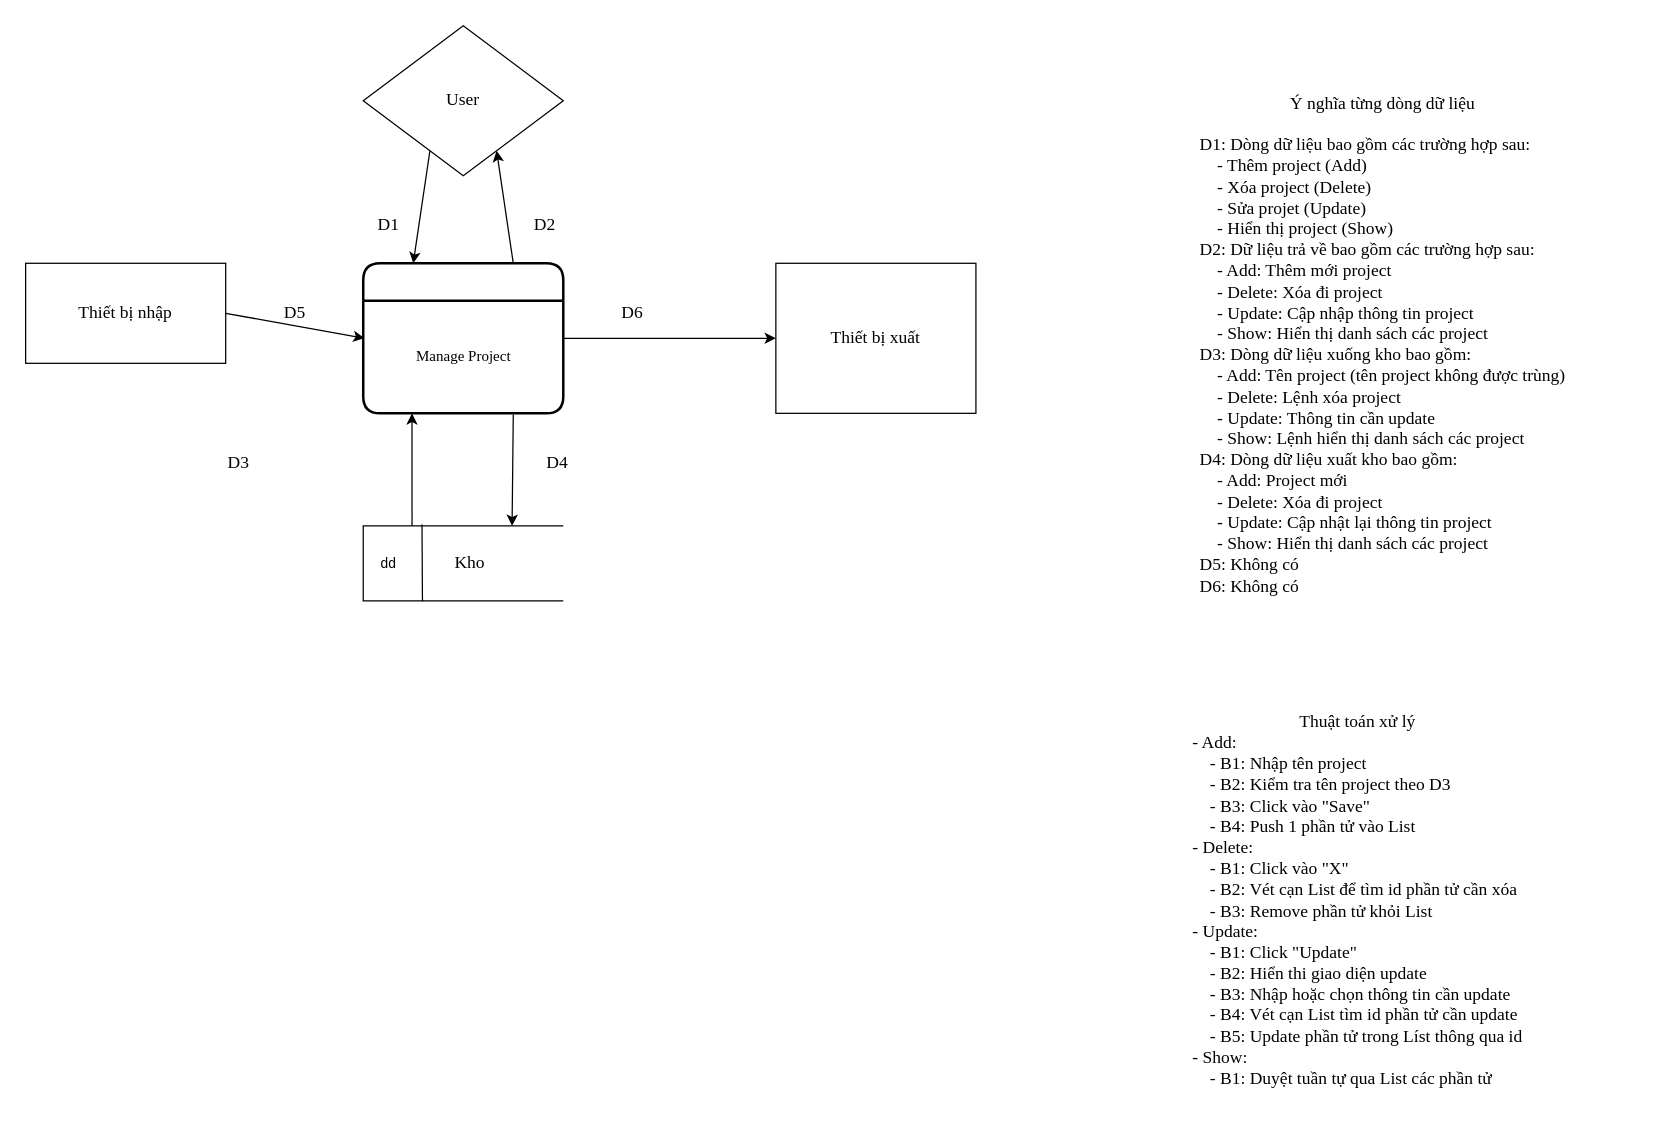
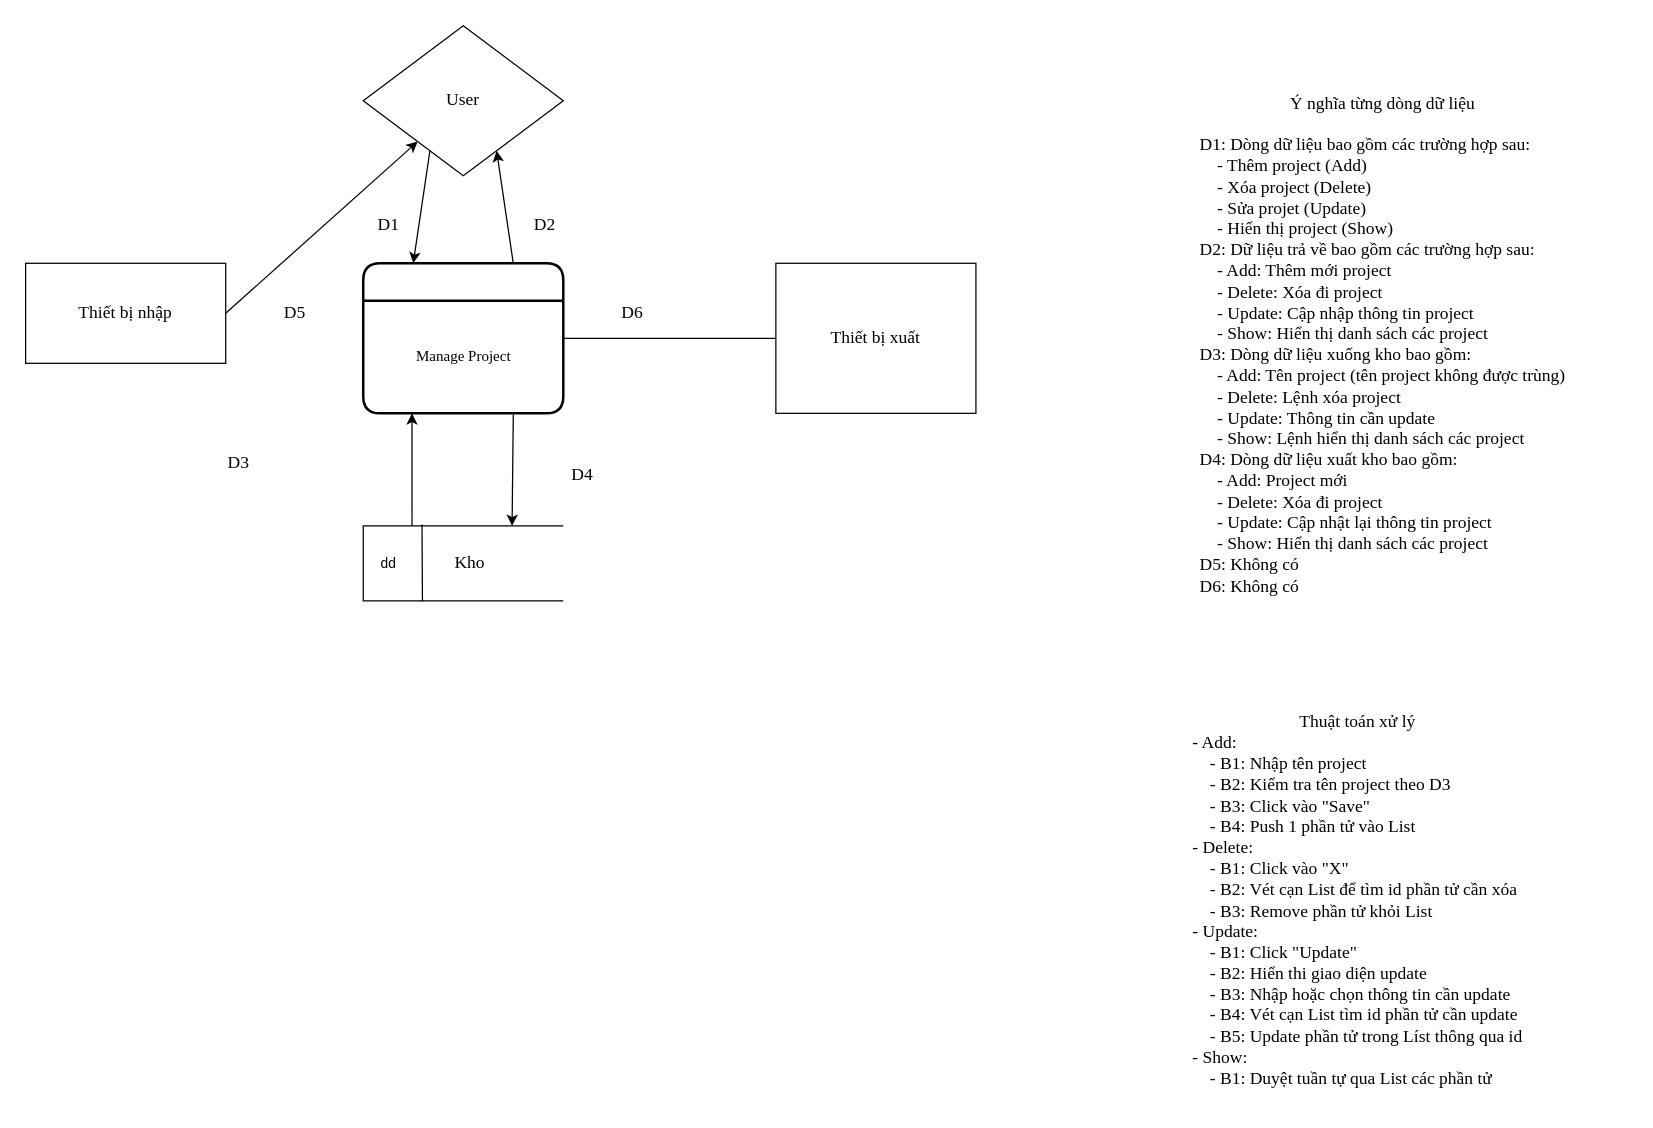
(291, 325) -> (318, 230)
(766, 338) -> (769, 338)
(557, 463) -> (582, 476)
